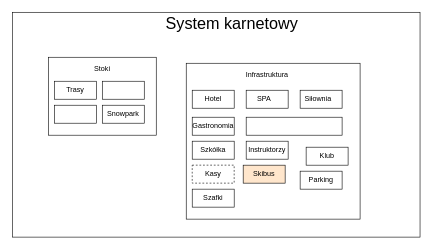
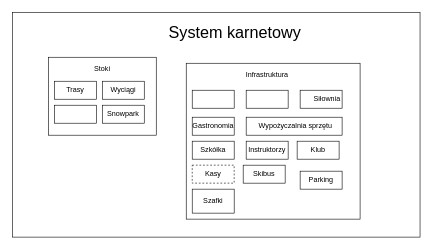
(234, 24) -> (237, 33)
none -> (123, 90)
(213, 99) -> none
(264, 99) -> none
(318, 99) -> (327, 99)
none -> (296, 126)
(327, 156) -> (318, 150)
(264, 174) -> (264, 174)
(213, 198) -> (213, 201)
